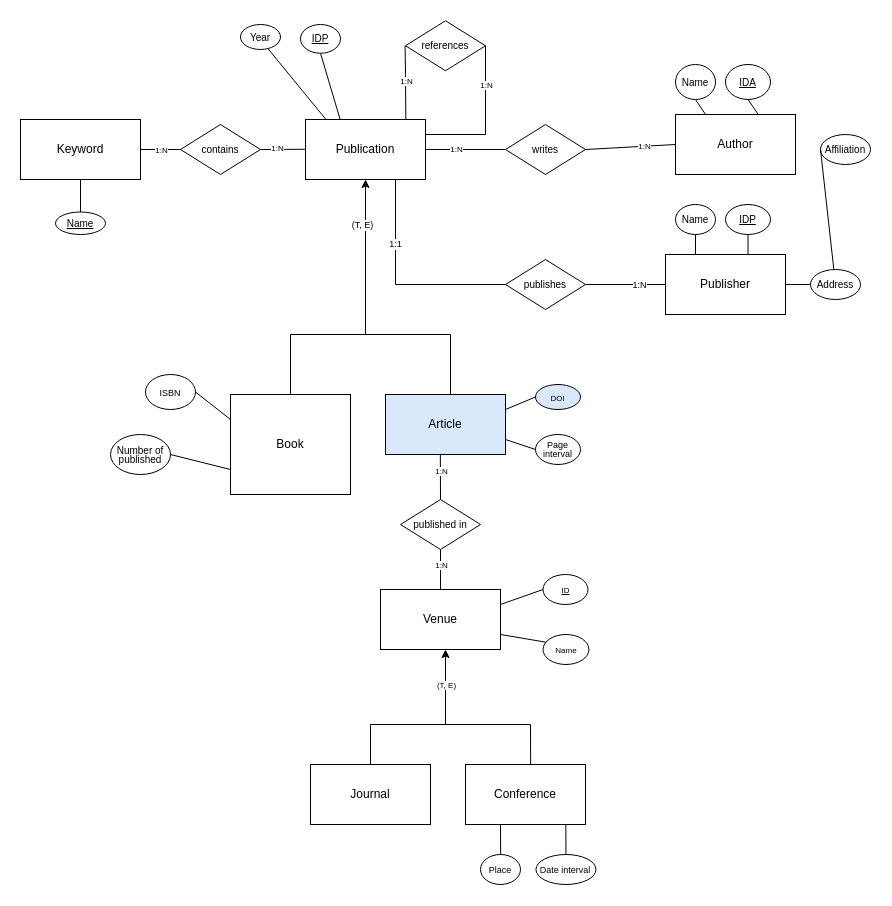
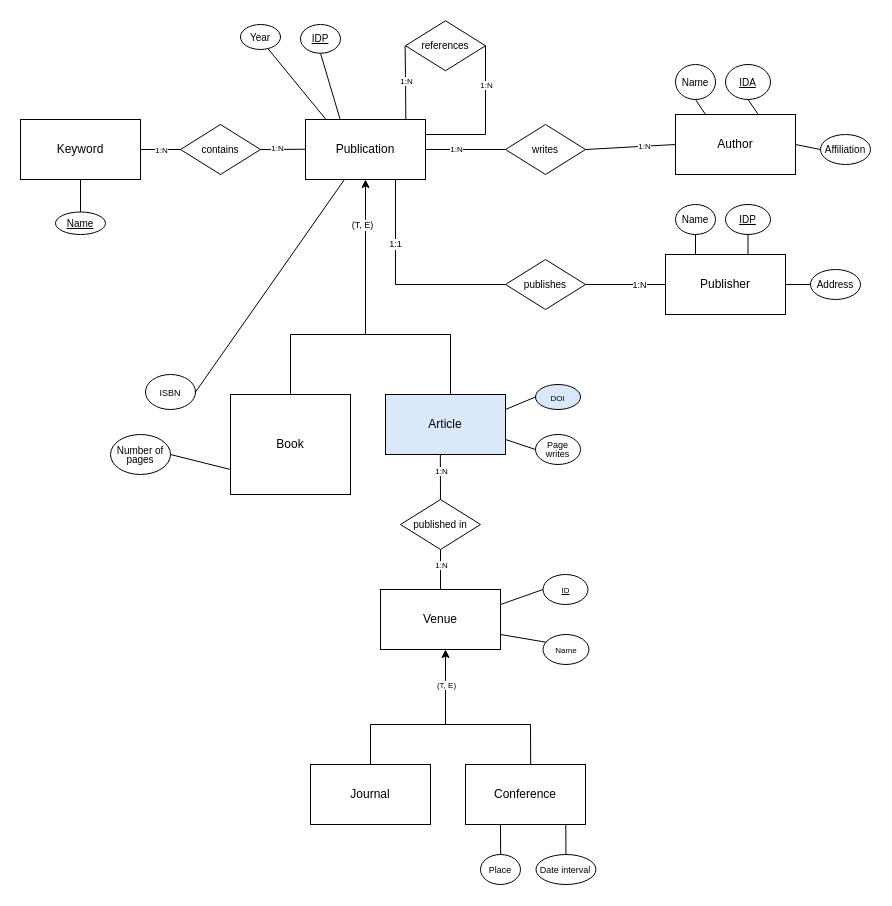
(827, 210) -> (809, 147)
(213, 406) -> (270, 286)
(558, 450) -> (558, 450)
(141, 455) -> (141, 455)
